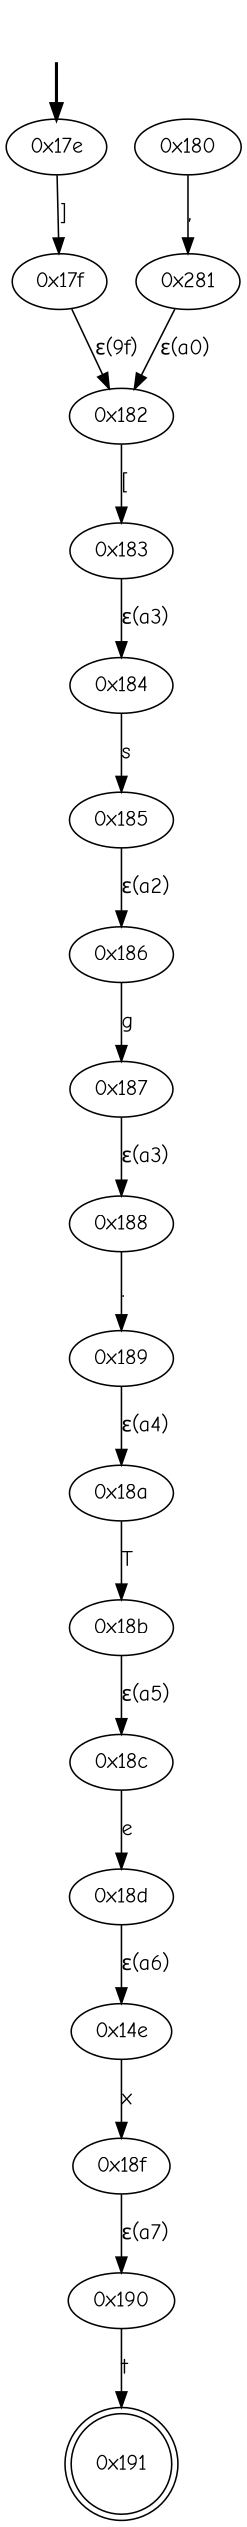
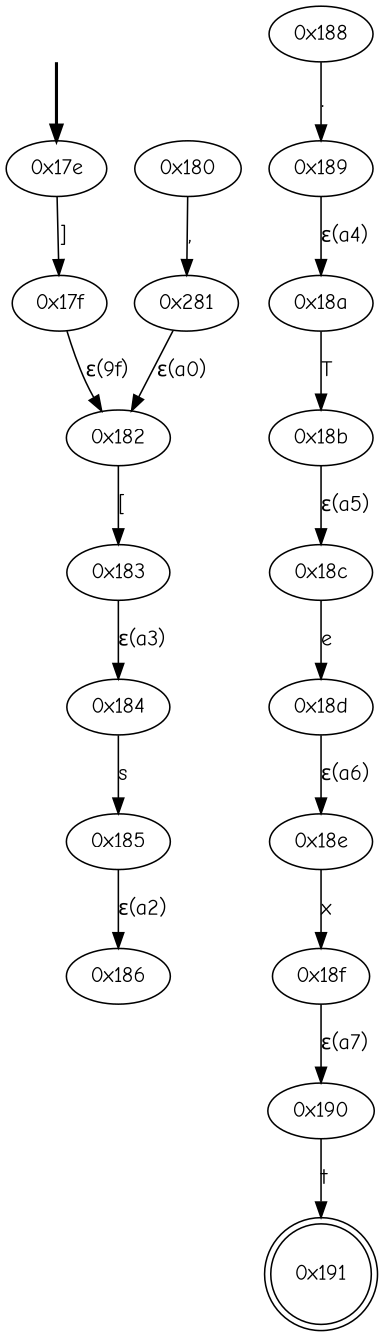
(121, 1089) -> none
(121, 2032) -> (321, 842)
